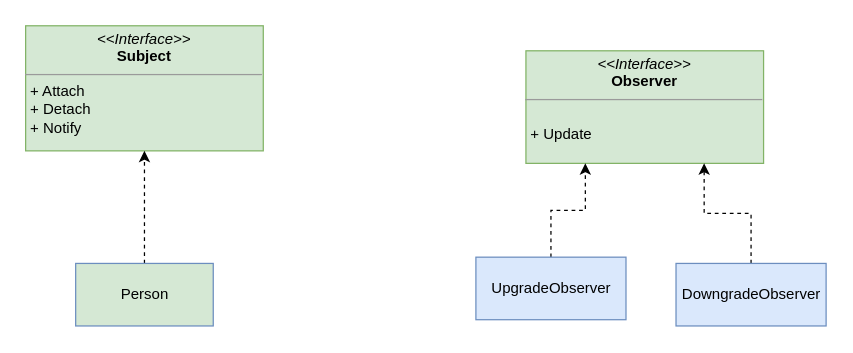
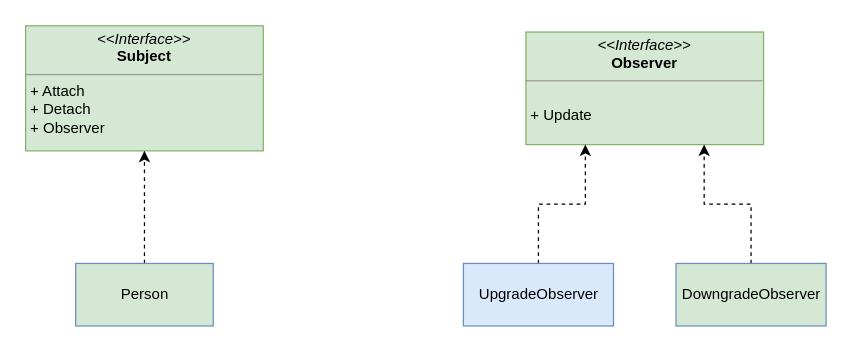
(80, 71) -> (80, 71)
(644, 107) -> (644, 88)
(551, 288) -> (538, 294)
(751, 294) -> (751, 294)
